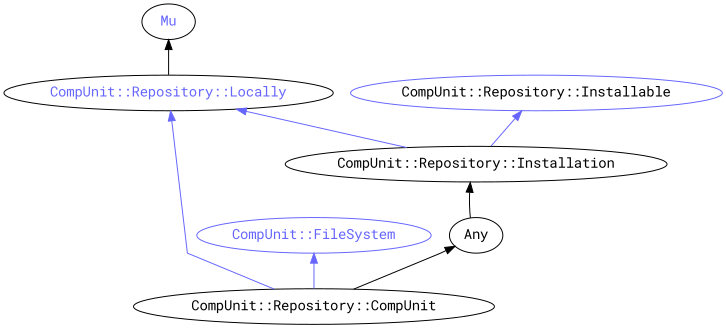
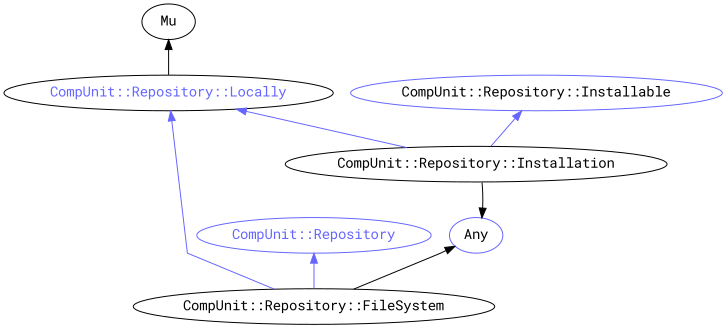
(169, 22) -> (169, 22)
(470, 205) -> (483, 195)
(314, 235) -> (314, 235)
(476, 235) -> (476, 235)
(314, 307) -> (314, 307)
